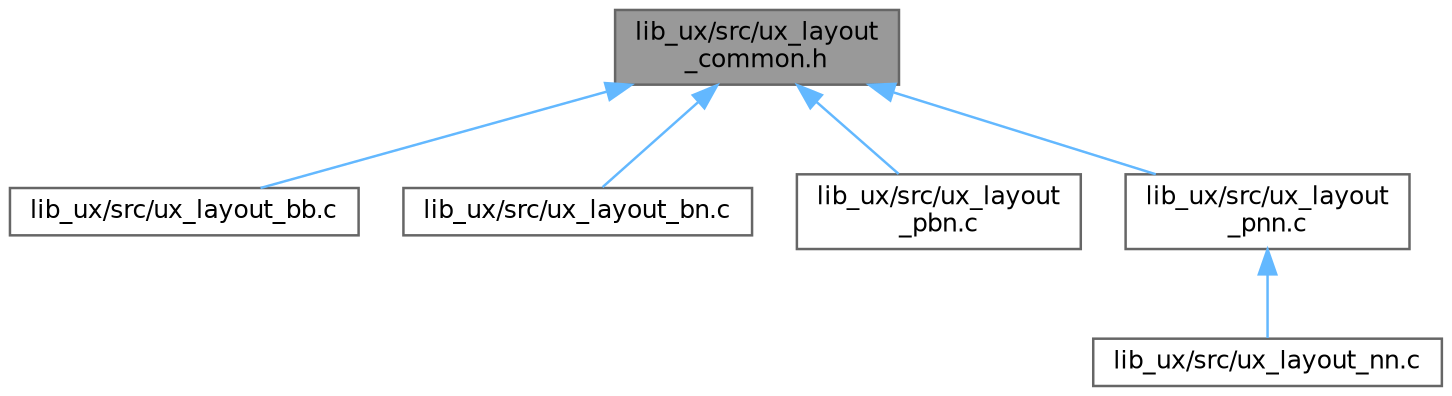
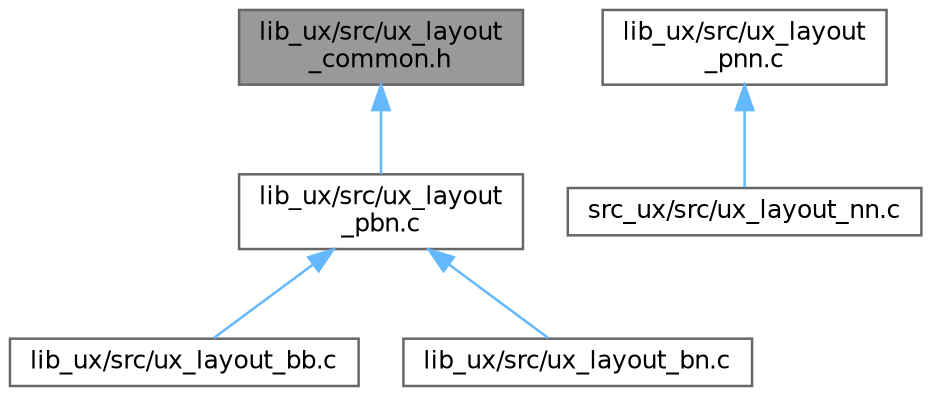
(1025, 133) -> none
(434, 140) -> (263, 301)
(650, 145) -> (499, 301)
(1268, 362) -> (745, 212)
